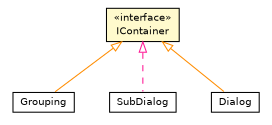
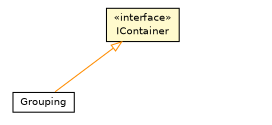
(143, 102) -> none
(235, 102) -> none
